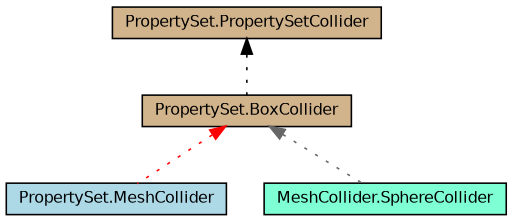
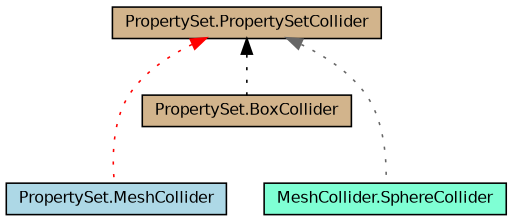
(175, 159) -> (127, 99)
(323, 159) -> (369, 99)
